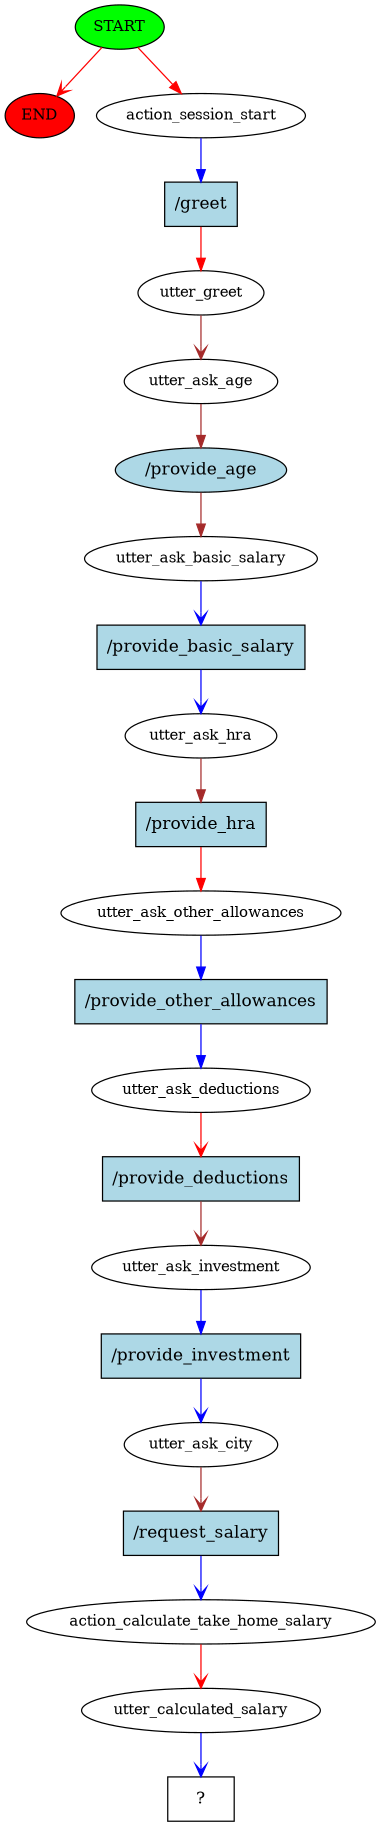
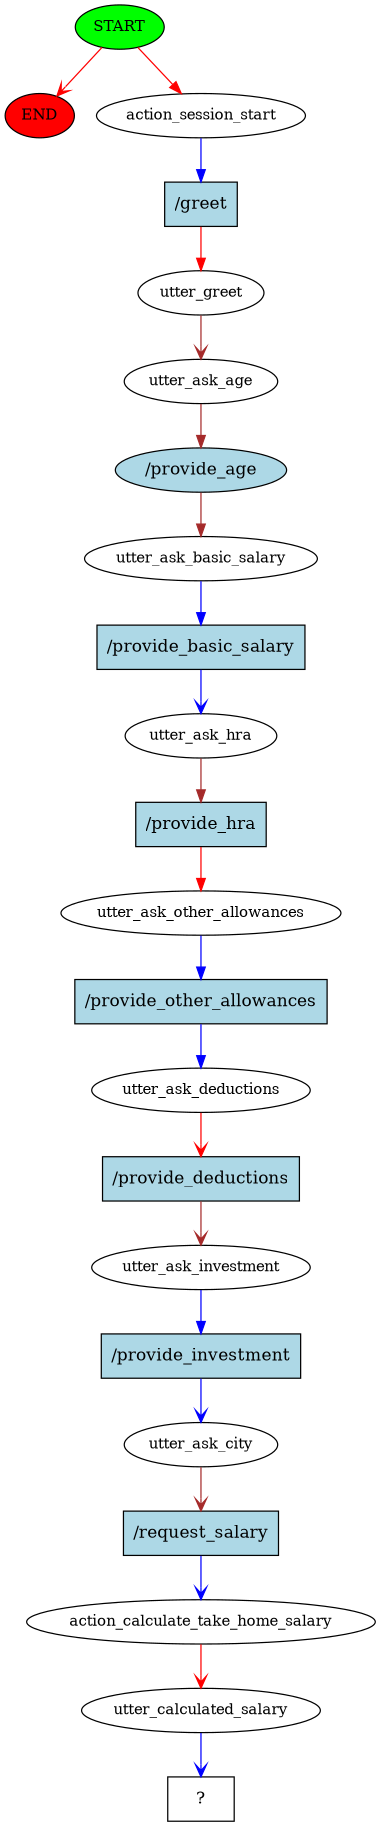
(201, 597) -> (201, 597)
